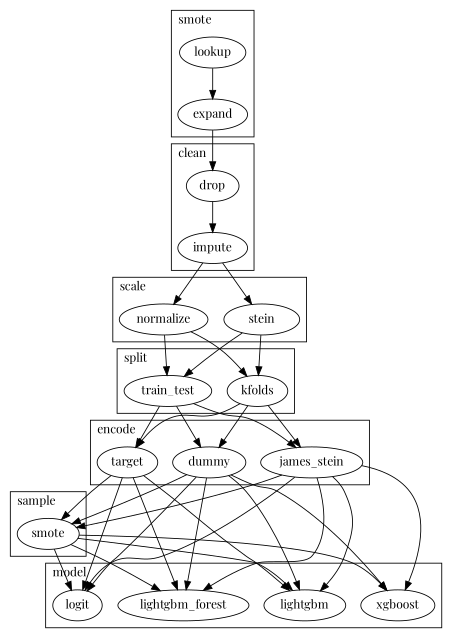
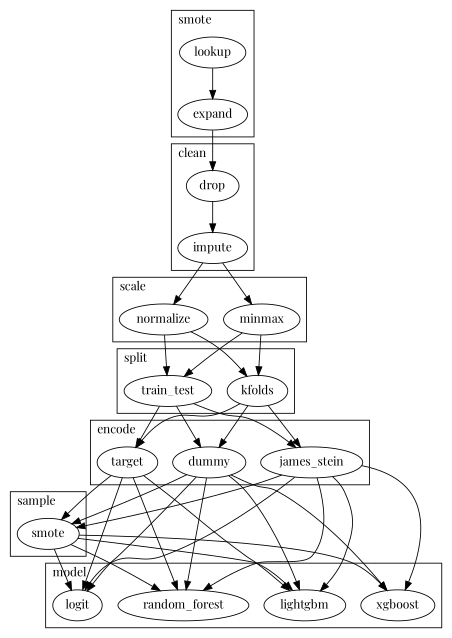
(262, 319) -> (262, 319)
(183, 605) -> (183, 605)
